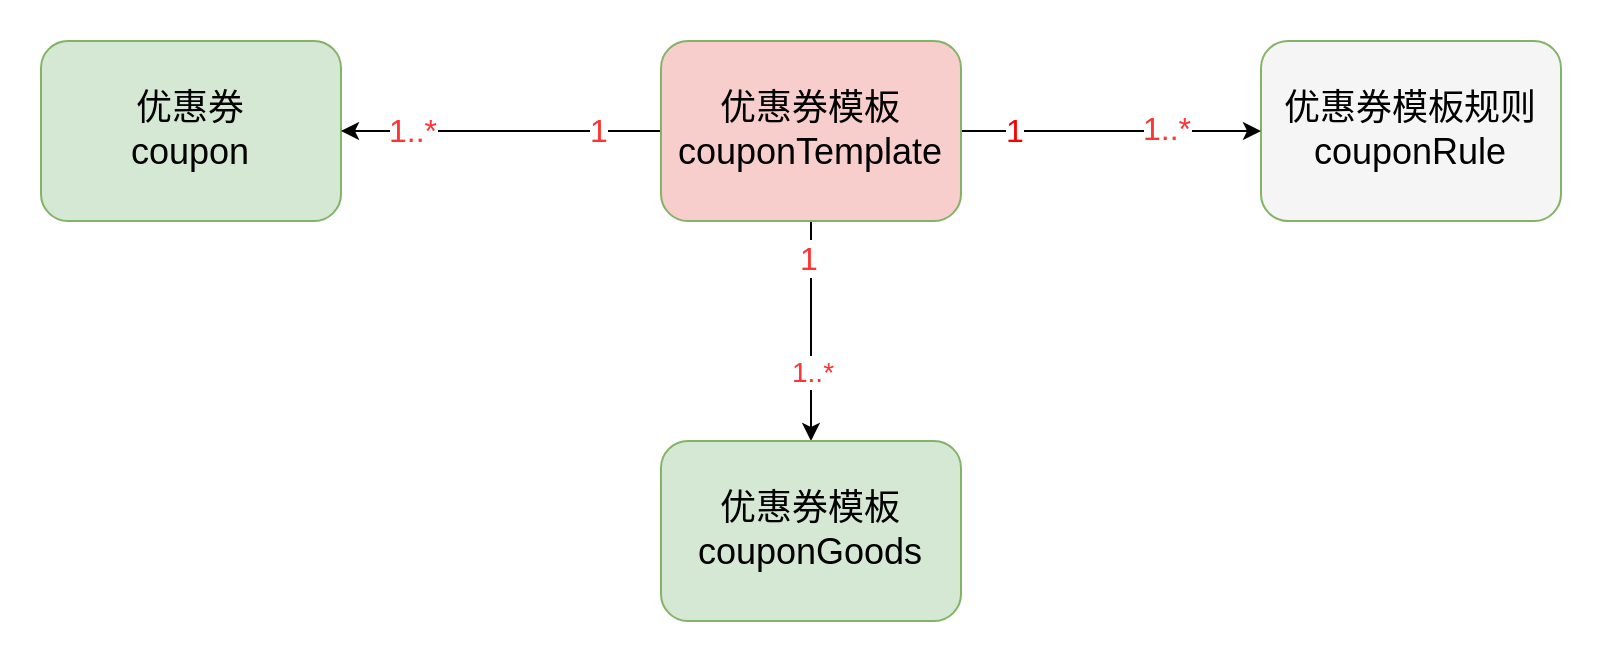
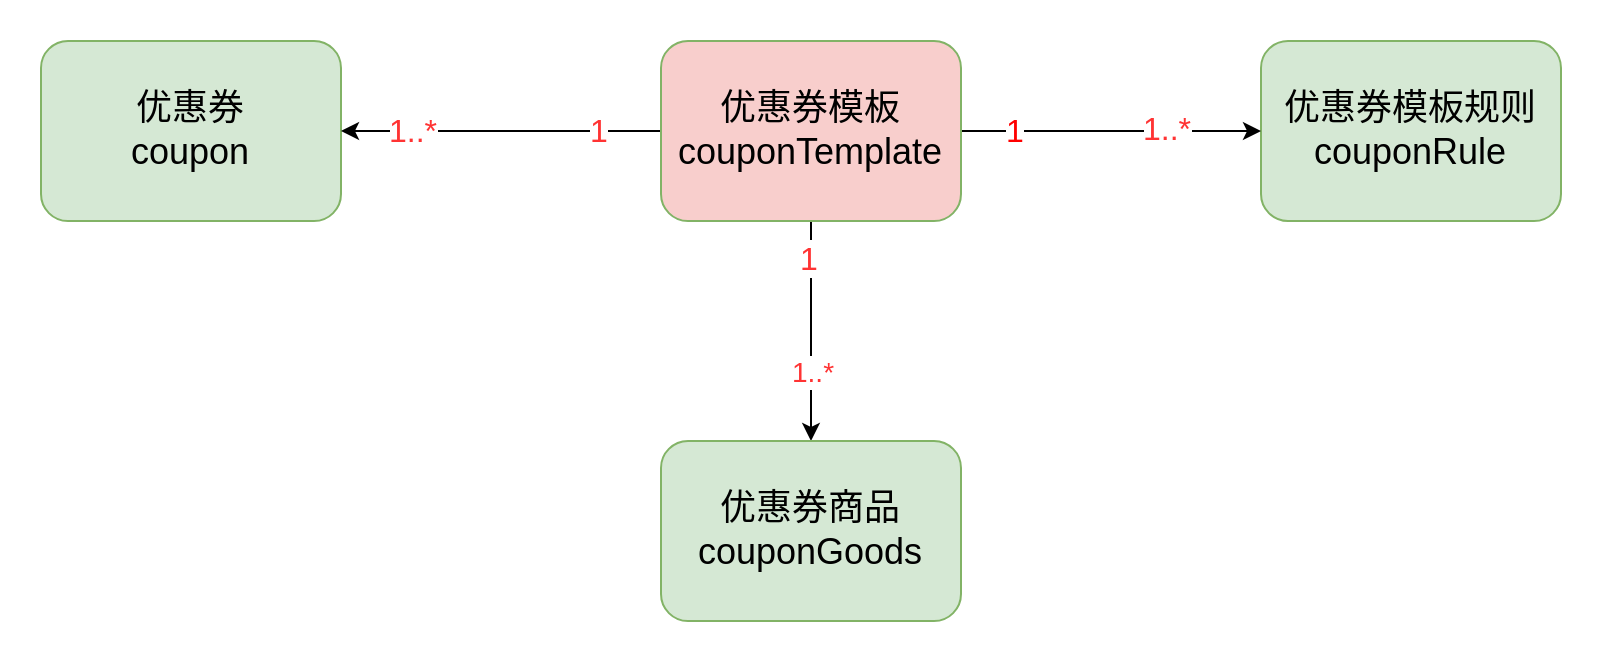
(1411, 131) -> (1411, 131)
(811, 531) -> (811, 531)
